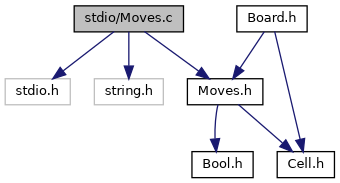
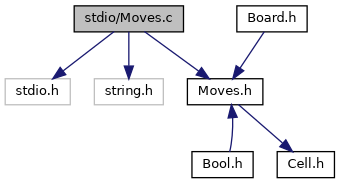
(287, 85) -> none
(215, 122) -> (232, 135)
